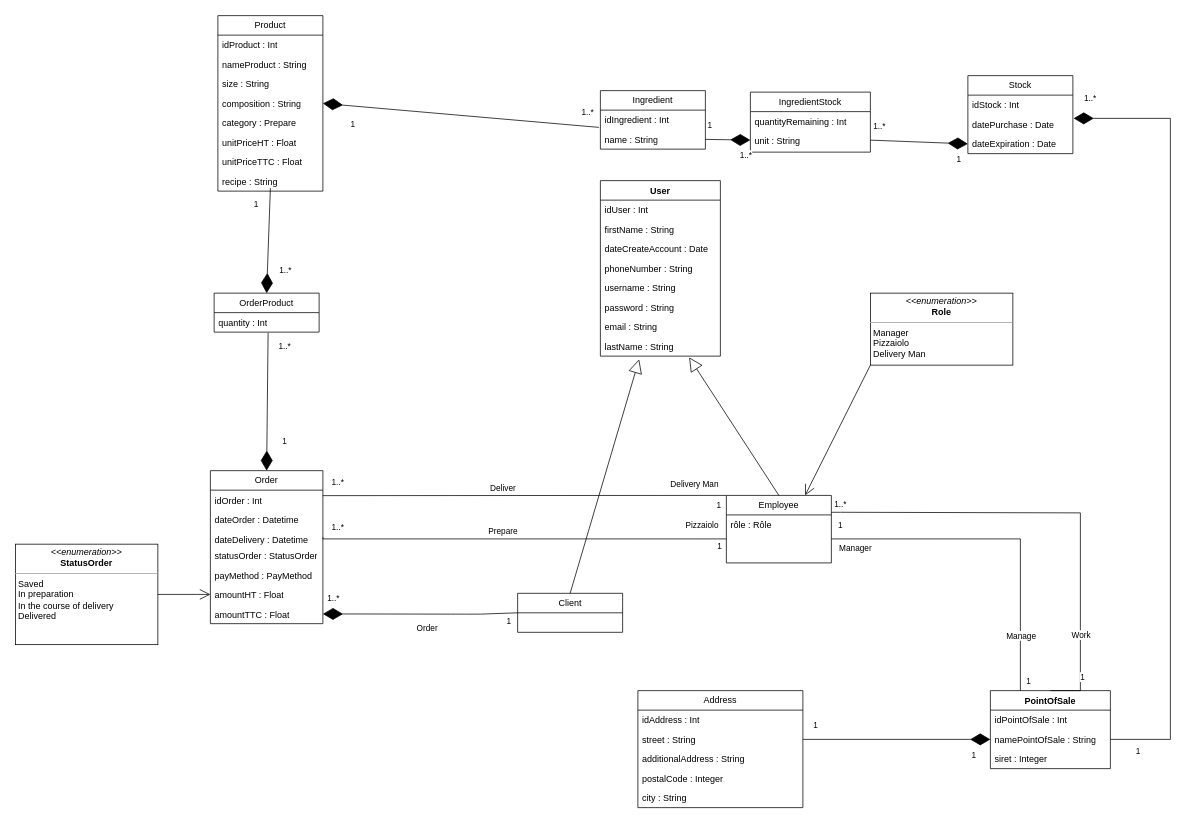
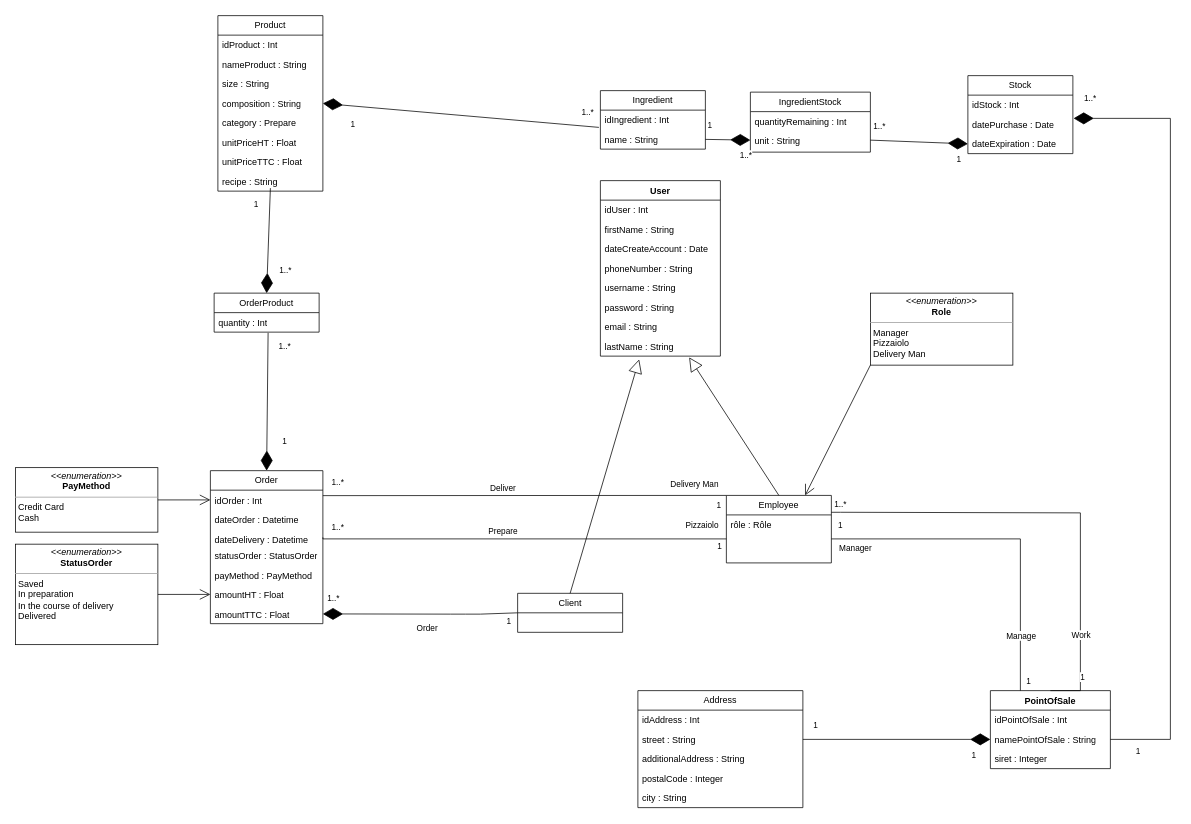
none -> (87, 500)
none -> (183, 500)
